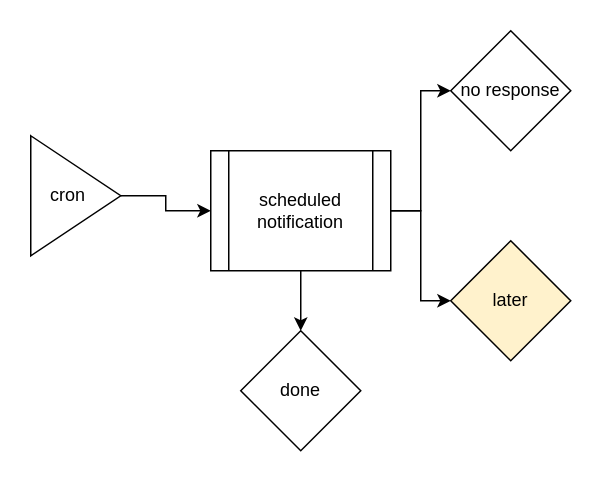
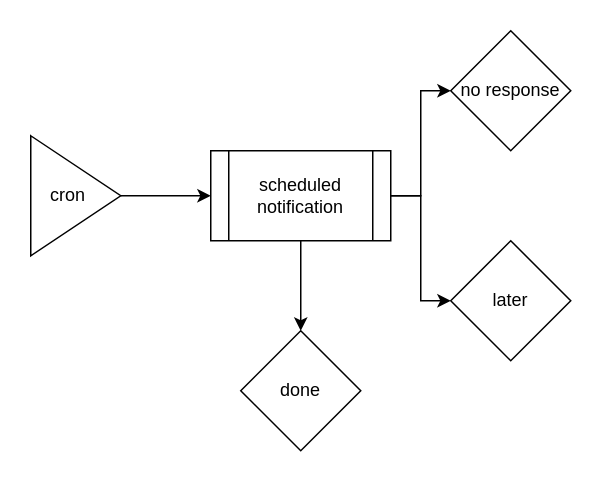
(301, 211) -> (301, 196)
(511, 301) -> (511, 301)
